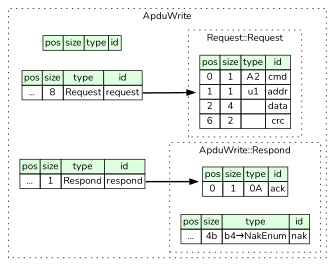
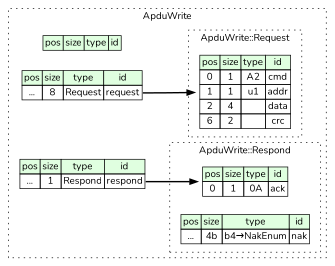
(245, 38) -> (245, 38)
